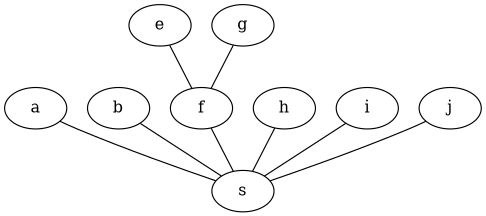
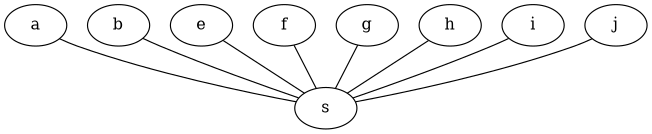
(181, 67) -> (264, 67)
(222, 67) -> (347, 67)
